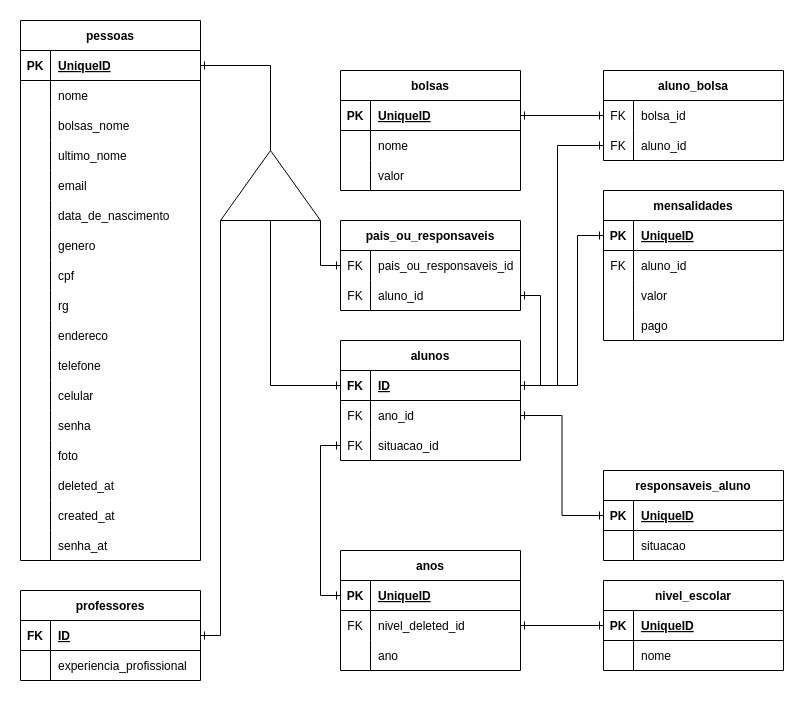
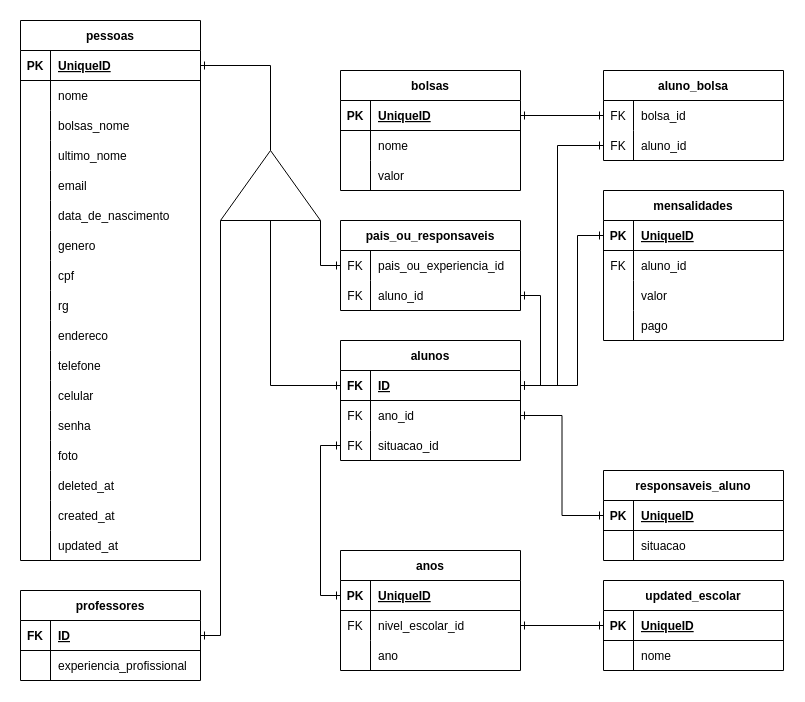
(451, 266) -> (446, 266)
(85, 546) -> (92, 546)
(693, 596) -> (693, 596)
(426, 626) -> (426, 626)
